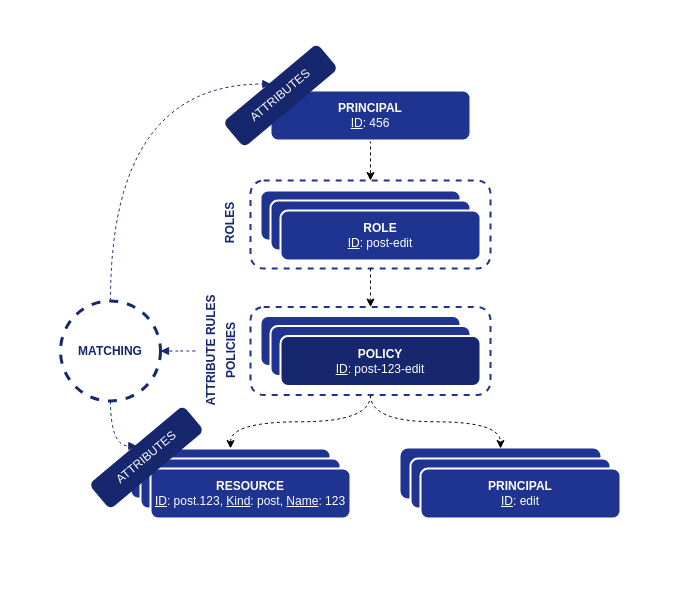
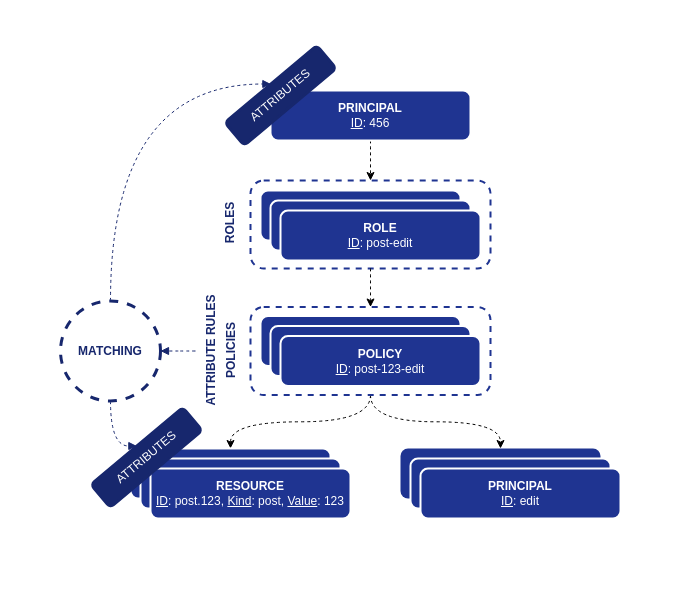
(381, 361) -> (381, 361)
(251, 494) -> (251, 494)
